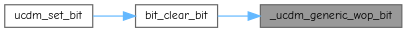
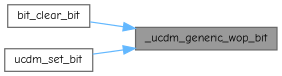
(108, 16) -> (108, 52)
